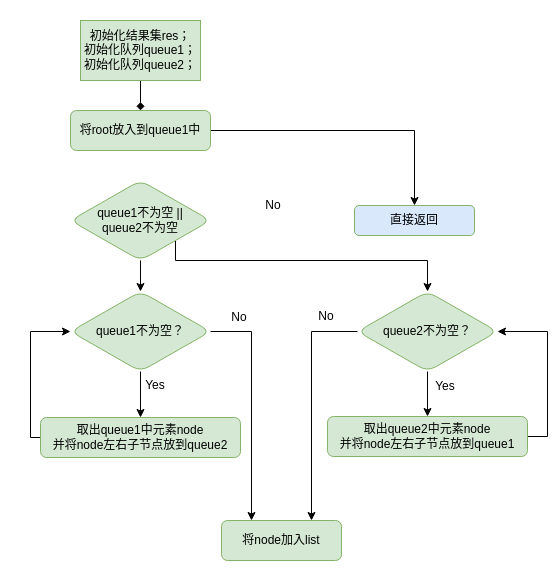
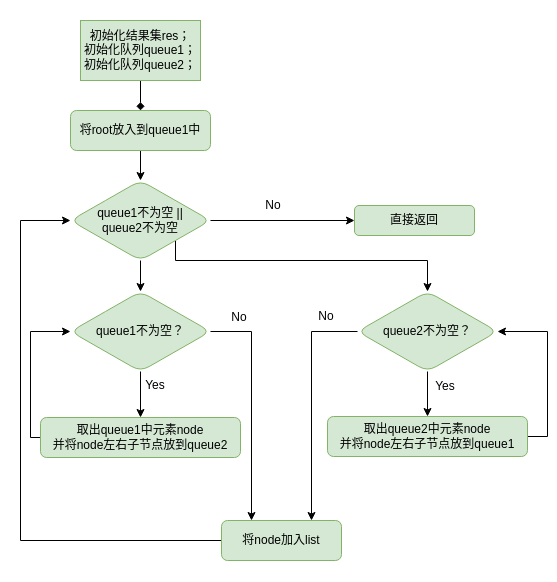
(347, 131) -> (141, 170)
none -> (279, 221)
(415, 221) -> (415, 221)
none -> (21, 460)
